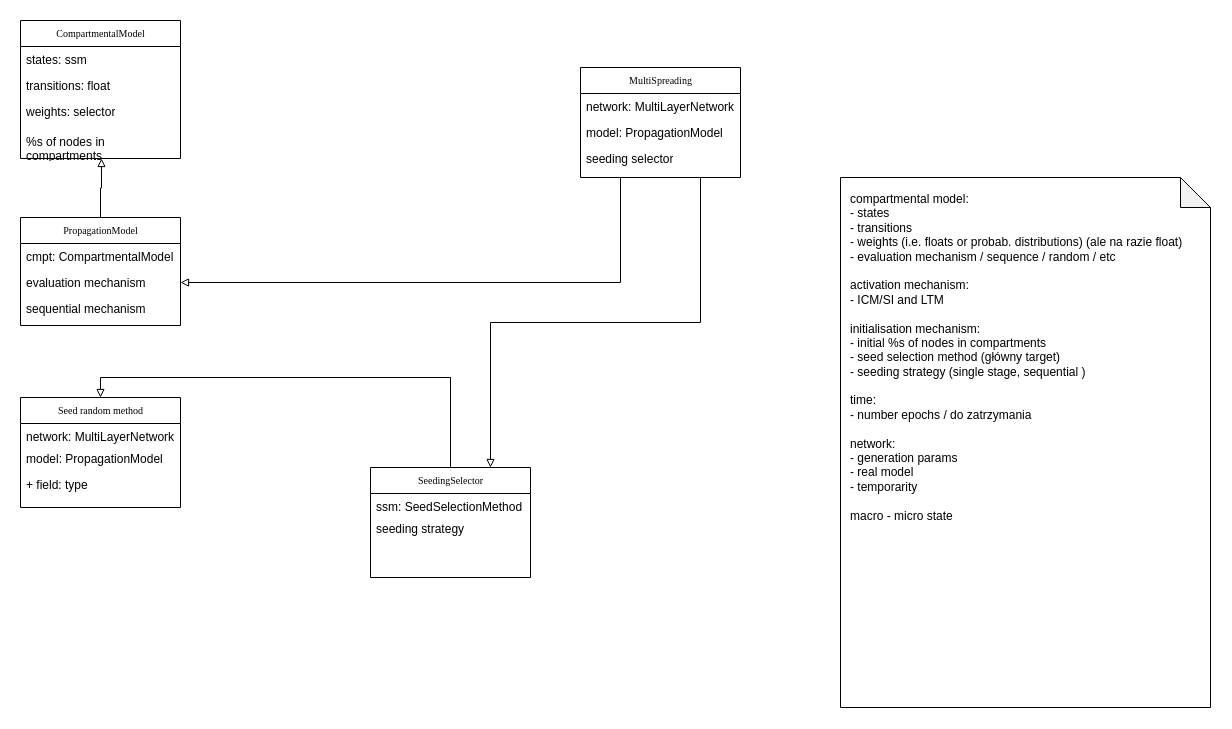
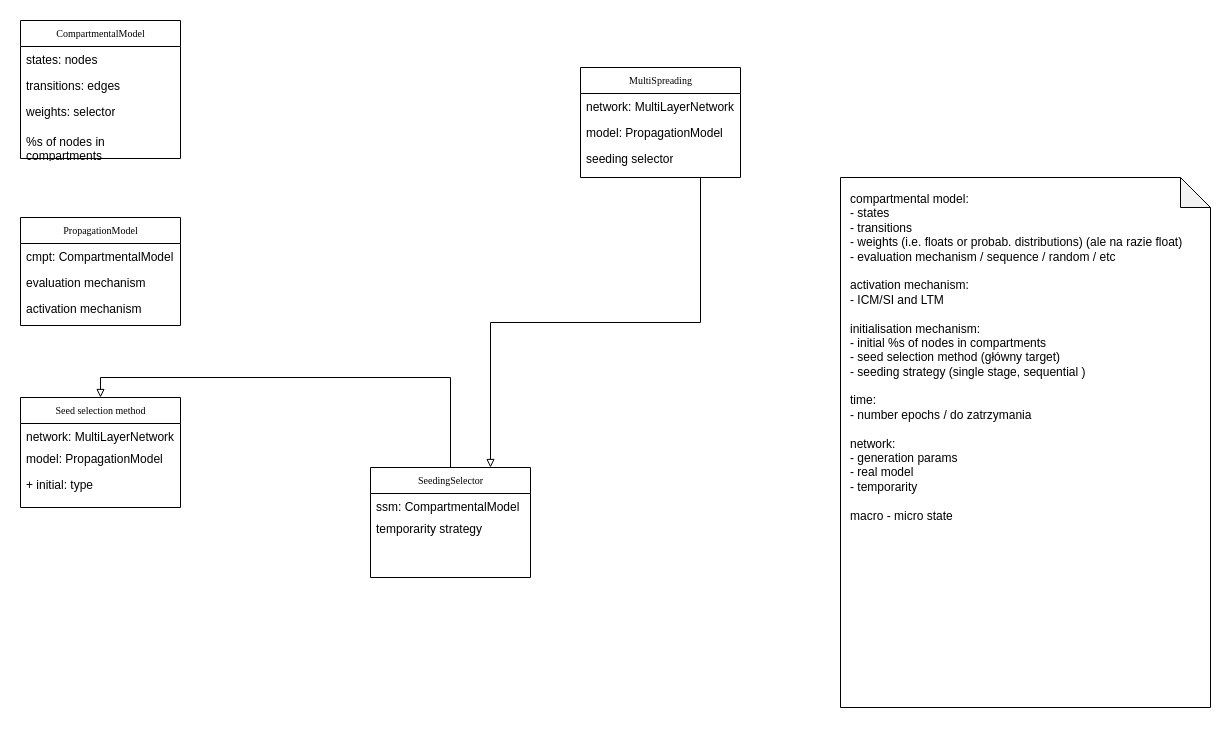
(60, 61) -> (67, 61)
(79, 87) -> (81, 87)
(101, 191) -> none
(457, 283) -> none
(87, 310) -> (87, 310)
(101, 411) -> (101, 411)
(62, 486) -> (66, 486)
(451, 508) -> (448, 508)
(427, 530) -> (441, 530)
